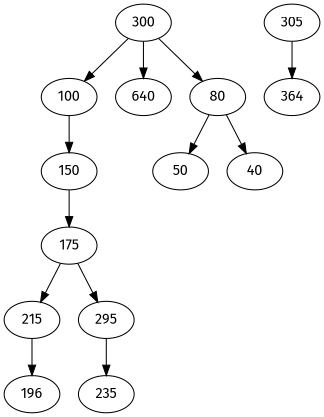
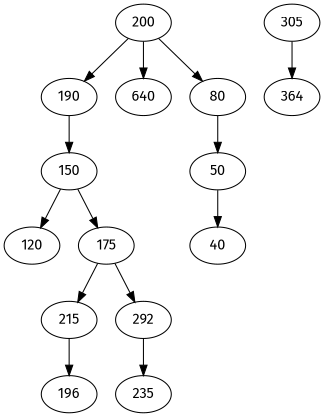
(143, 23) -> (143, 23)
(69, 97) -> (69, 97)
(234, 130) -> (218, 203)
none -> (32, 246)
(106, 320) -> (143, 320)
